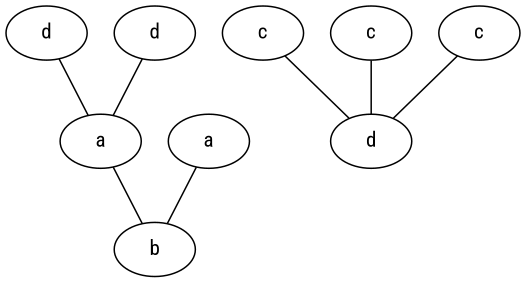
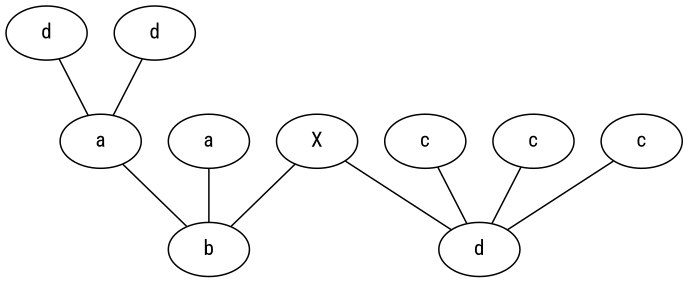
none -> (317, 141)
